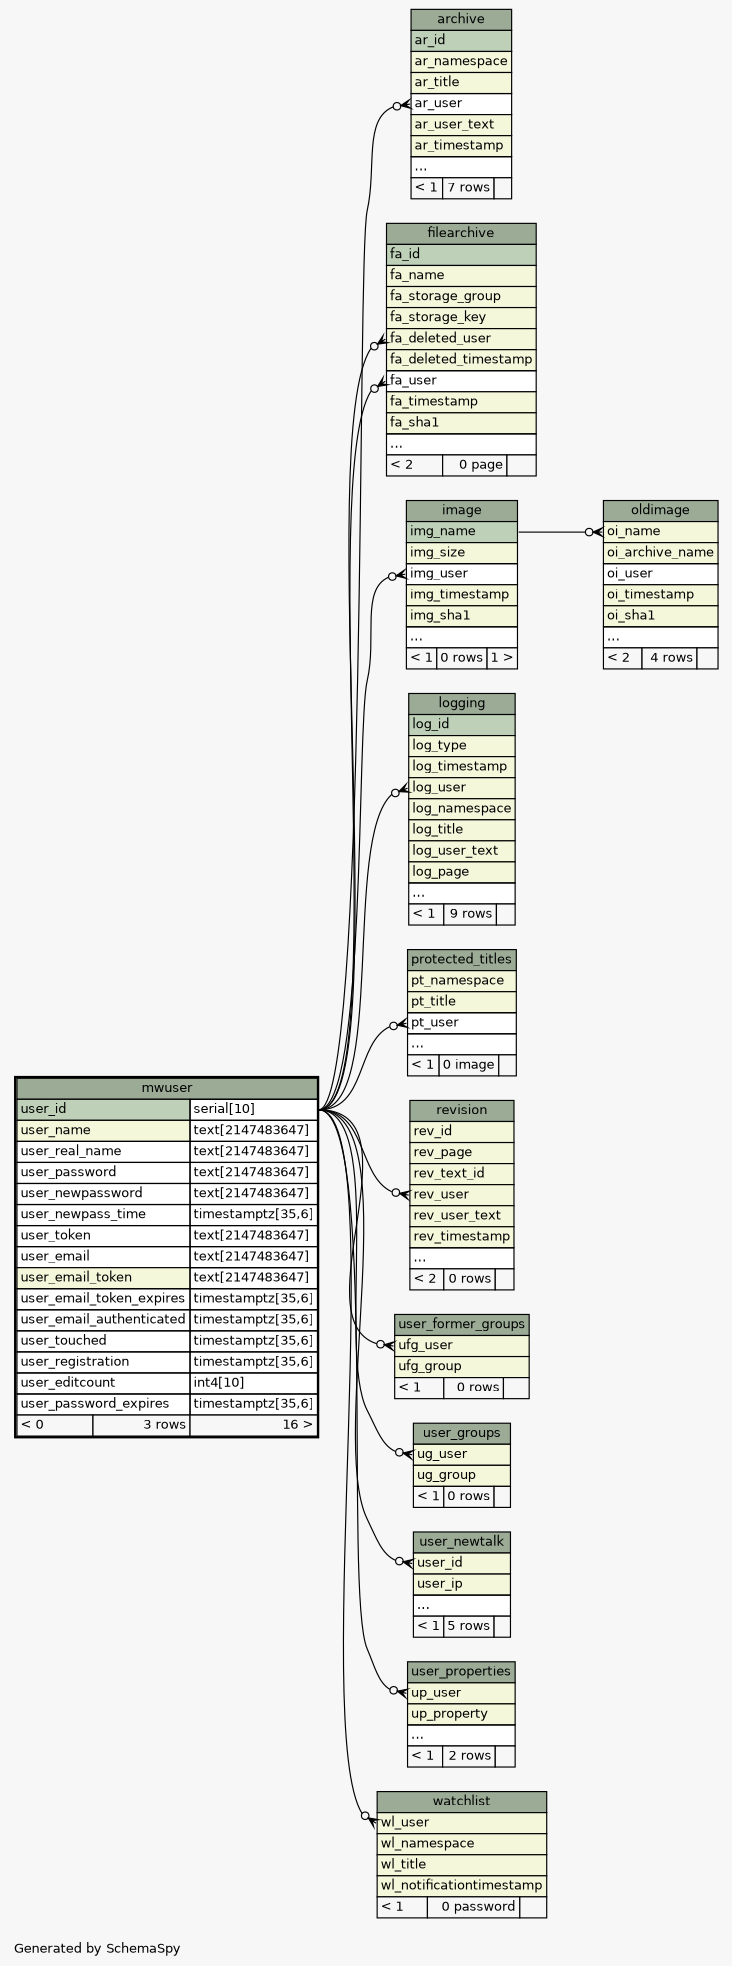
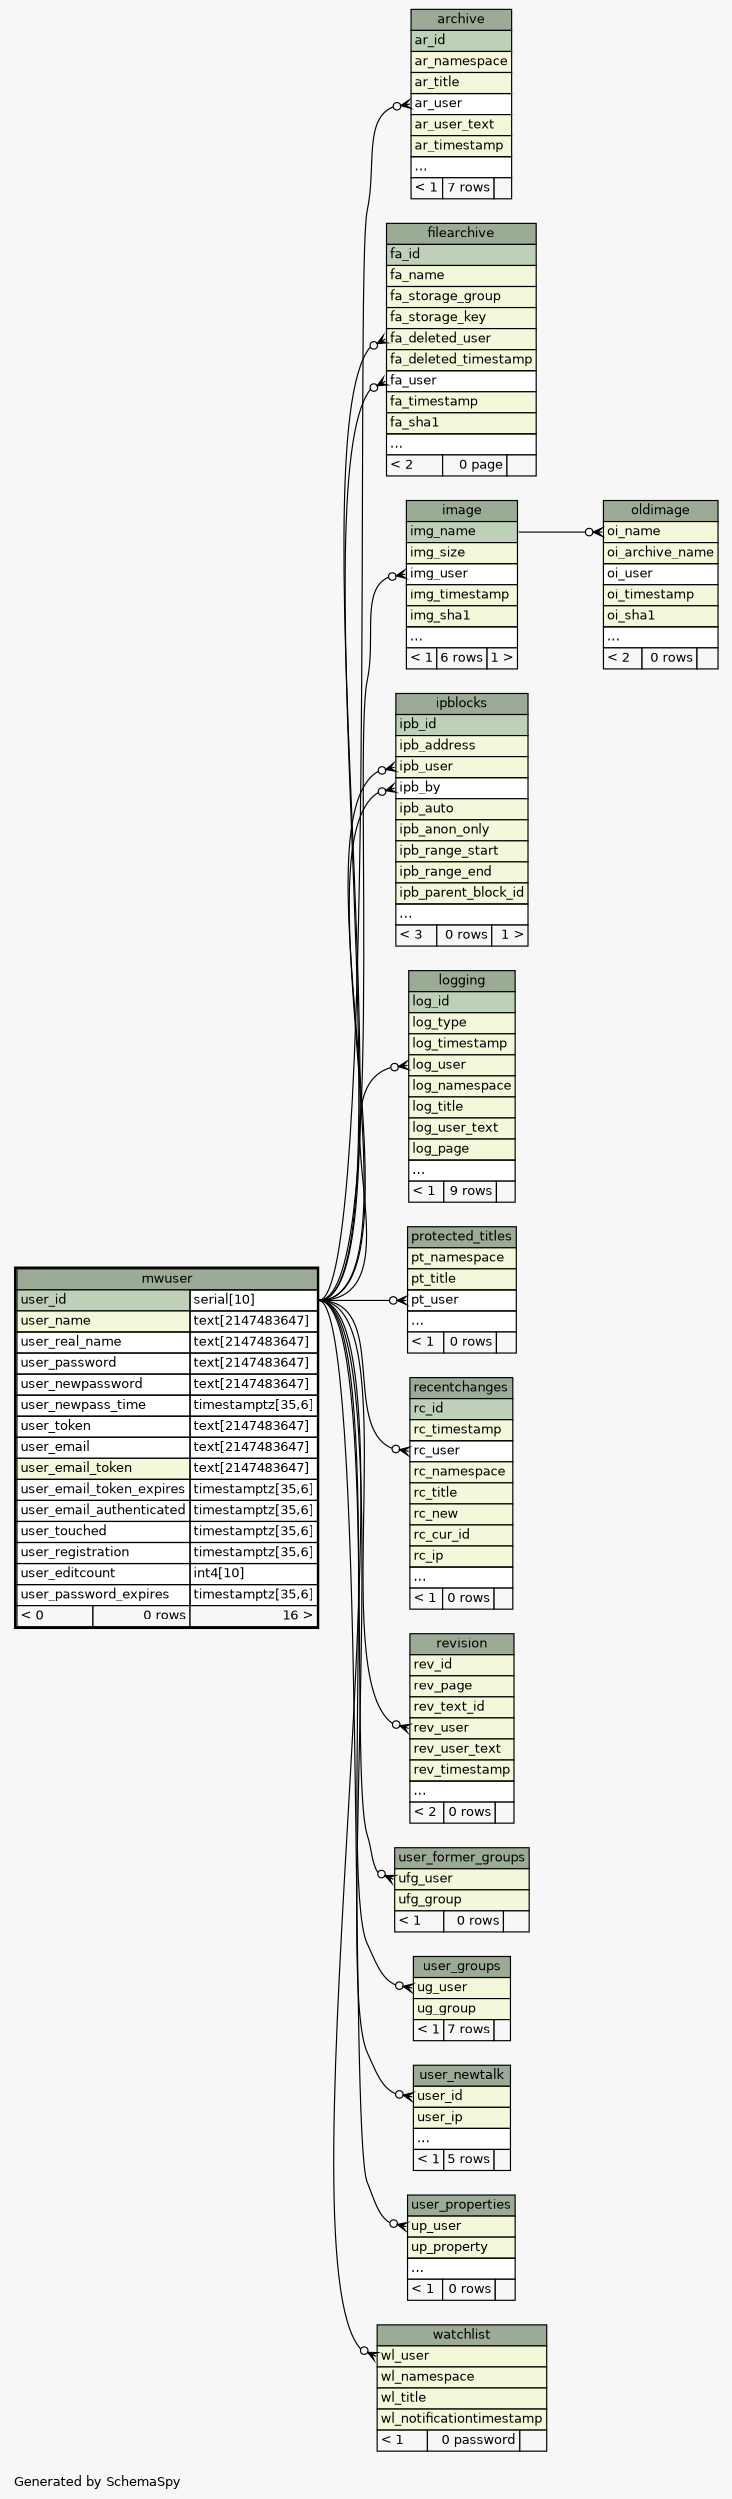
(462, 658) -> (462, 658)
(672, 658) -> (672, 658)
none -> (461, 820)
(469, 1065) -> (471, 1342)
(165, 1425) -> (165, 1616)
none -> (461, 1493)
(469, 1496) -> (469, 2030)
(470, 1756) -> (470, 2289)
